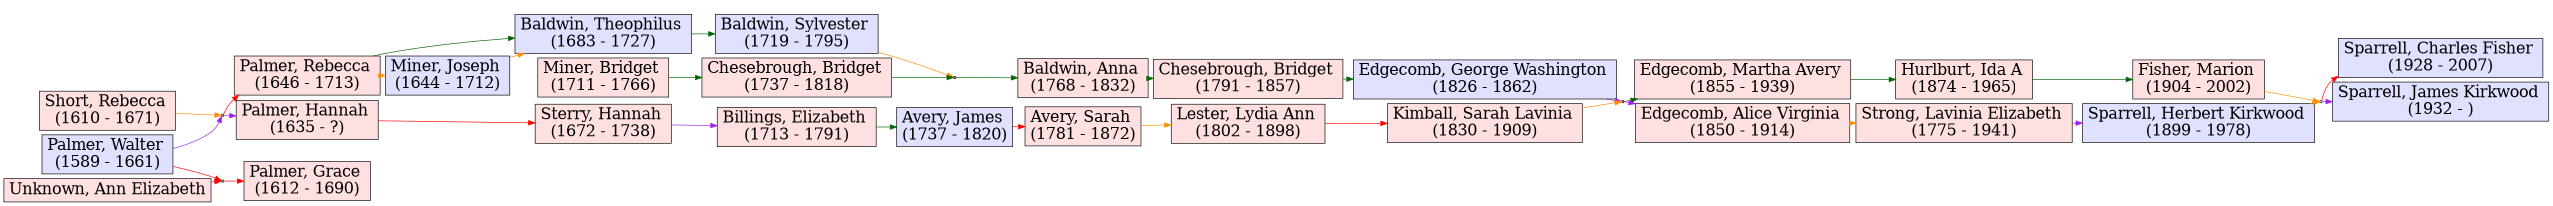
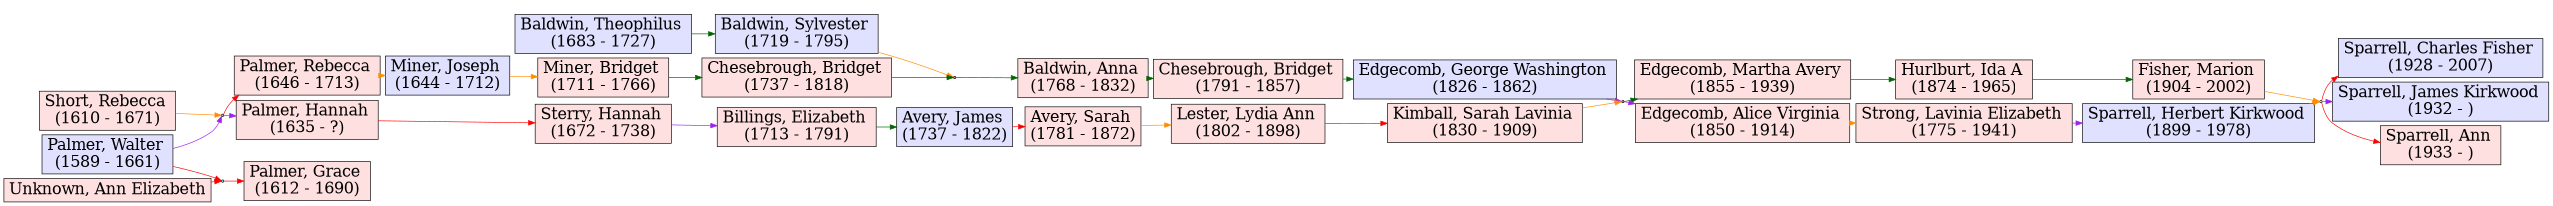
(440, 45) -> none
(514, 56) -> (521, 76)
(955, 135) -> (955, 135)
none -> (2441, 145)
